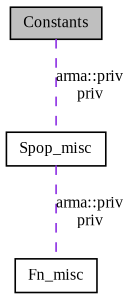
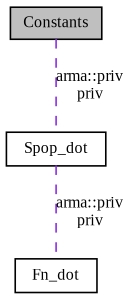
(56, 149) -> (56, 149)
(56, 276) -> (56, 276)
